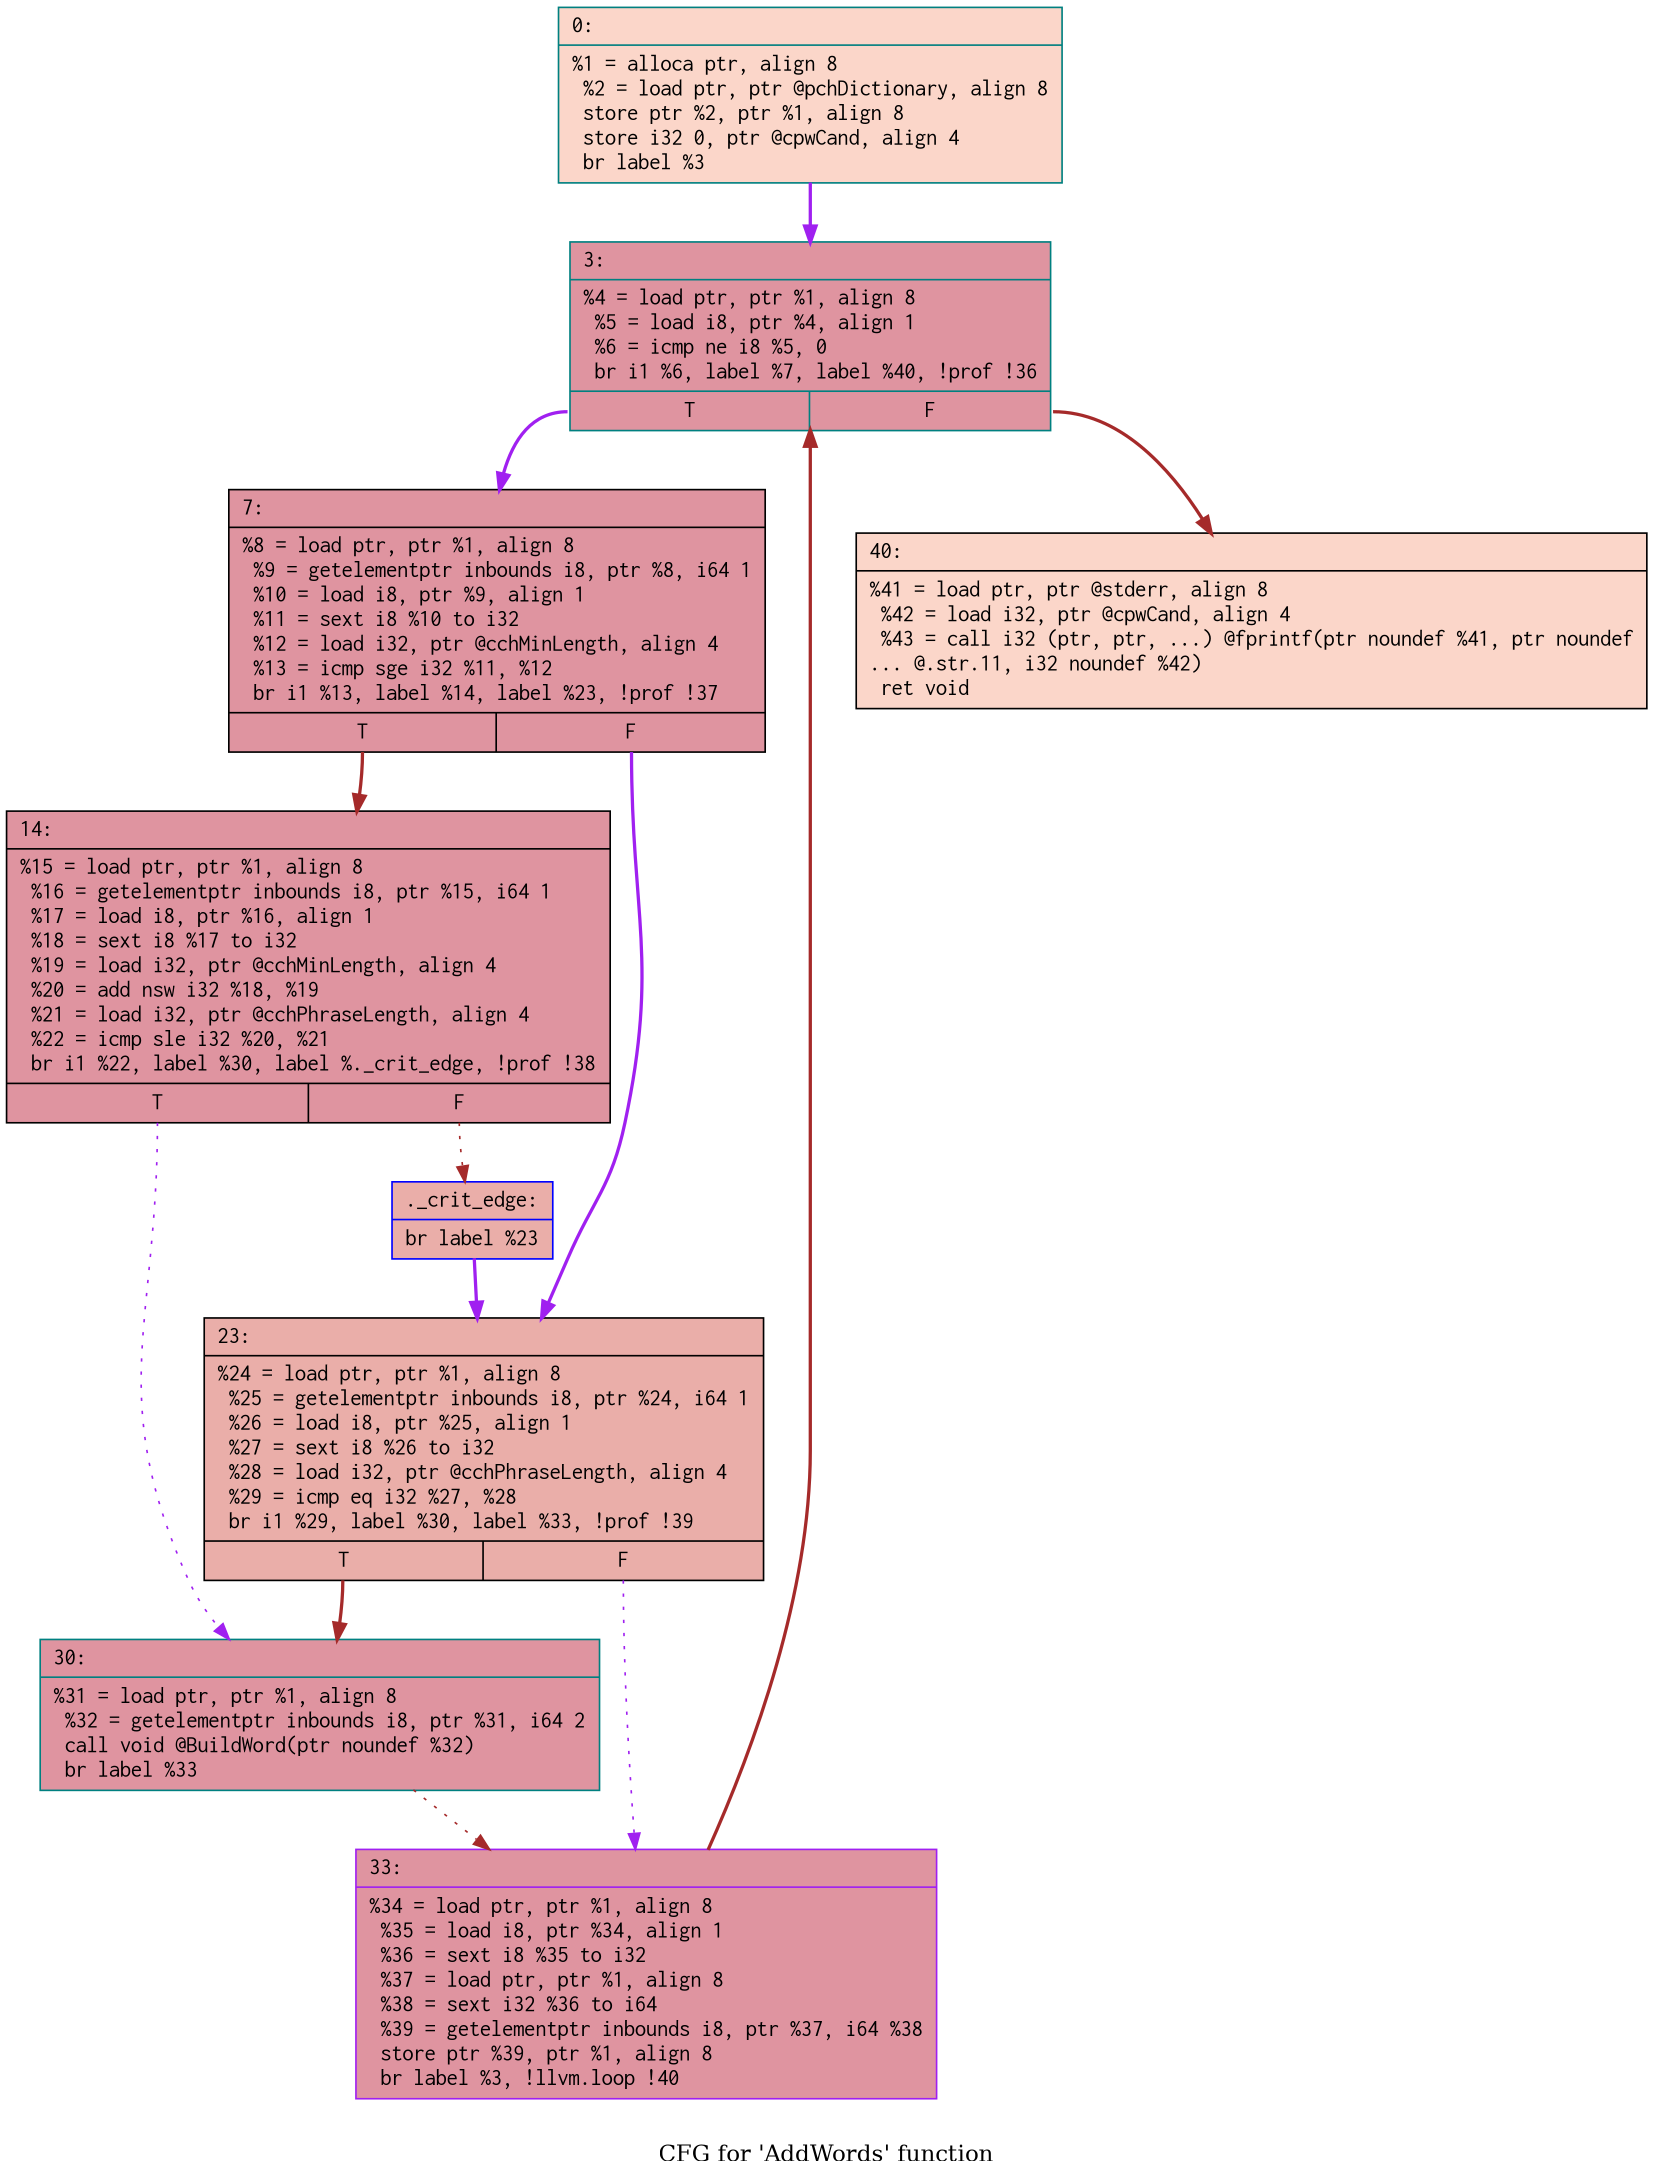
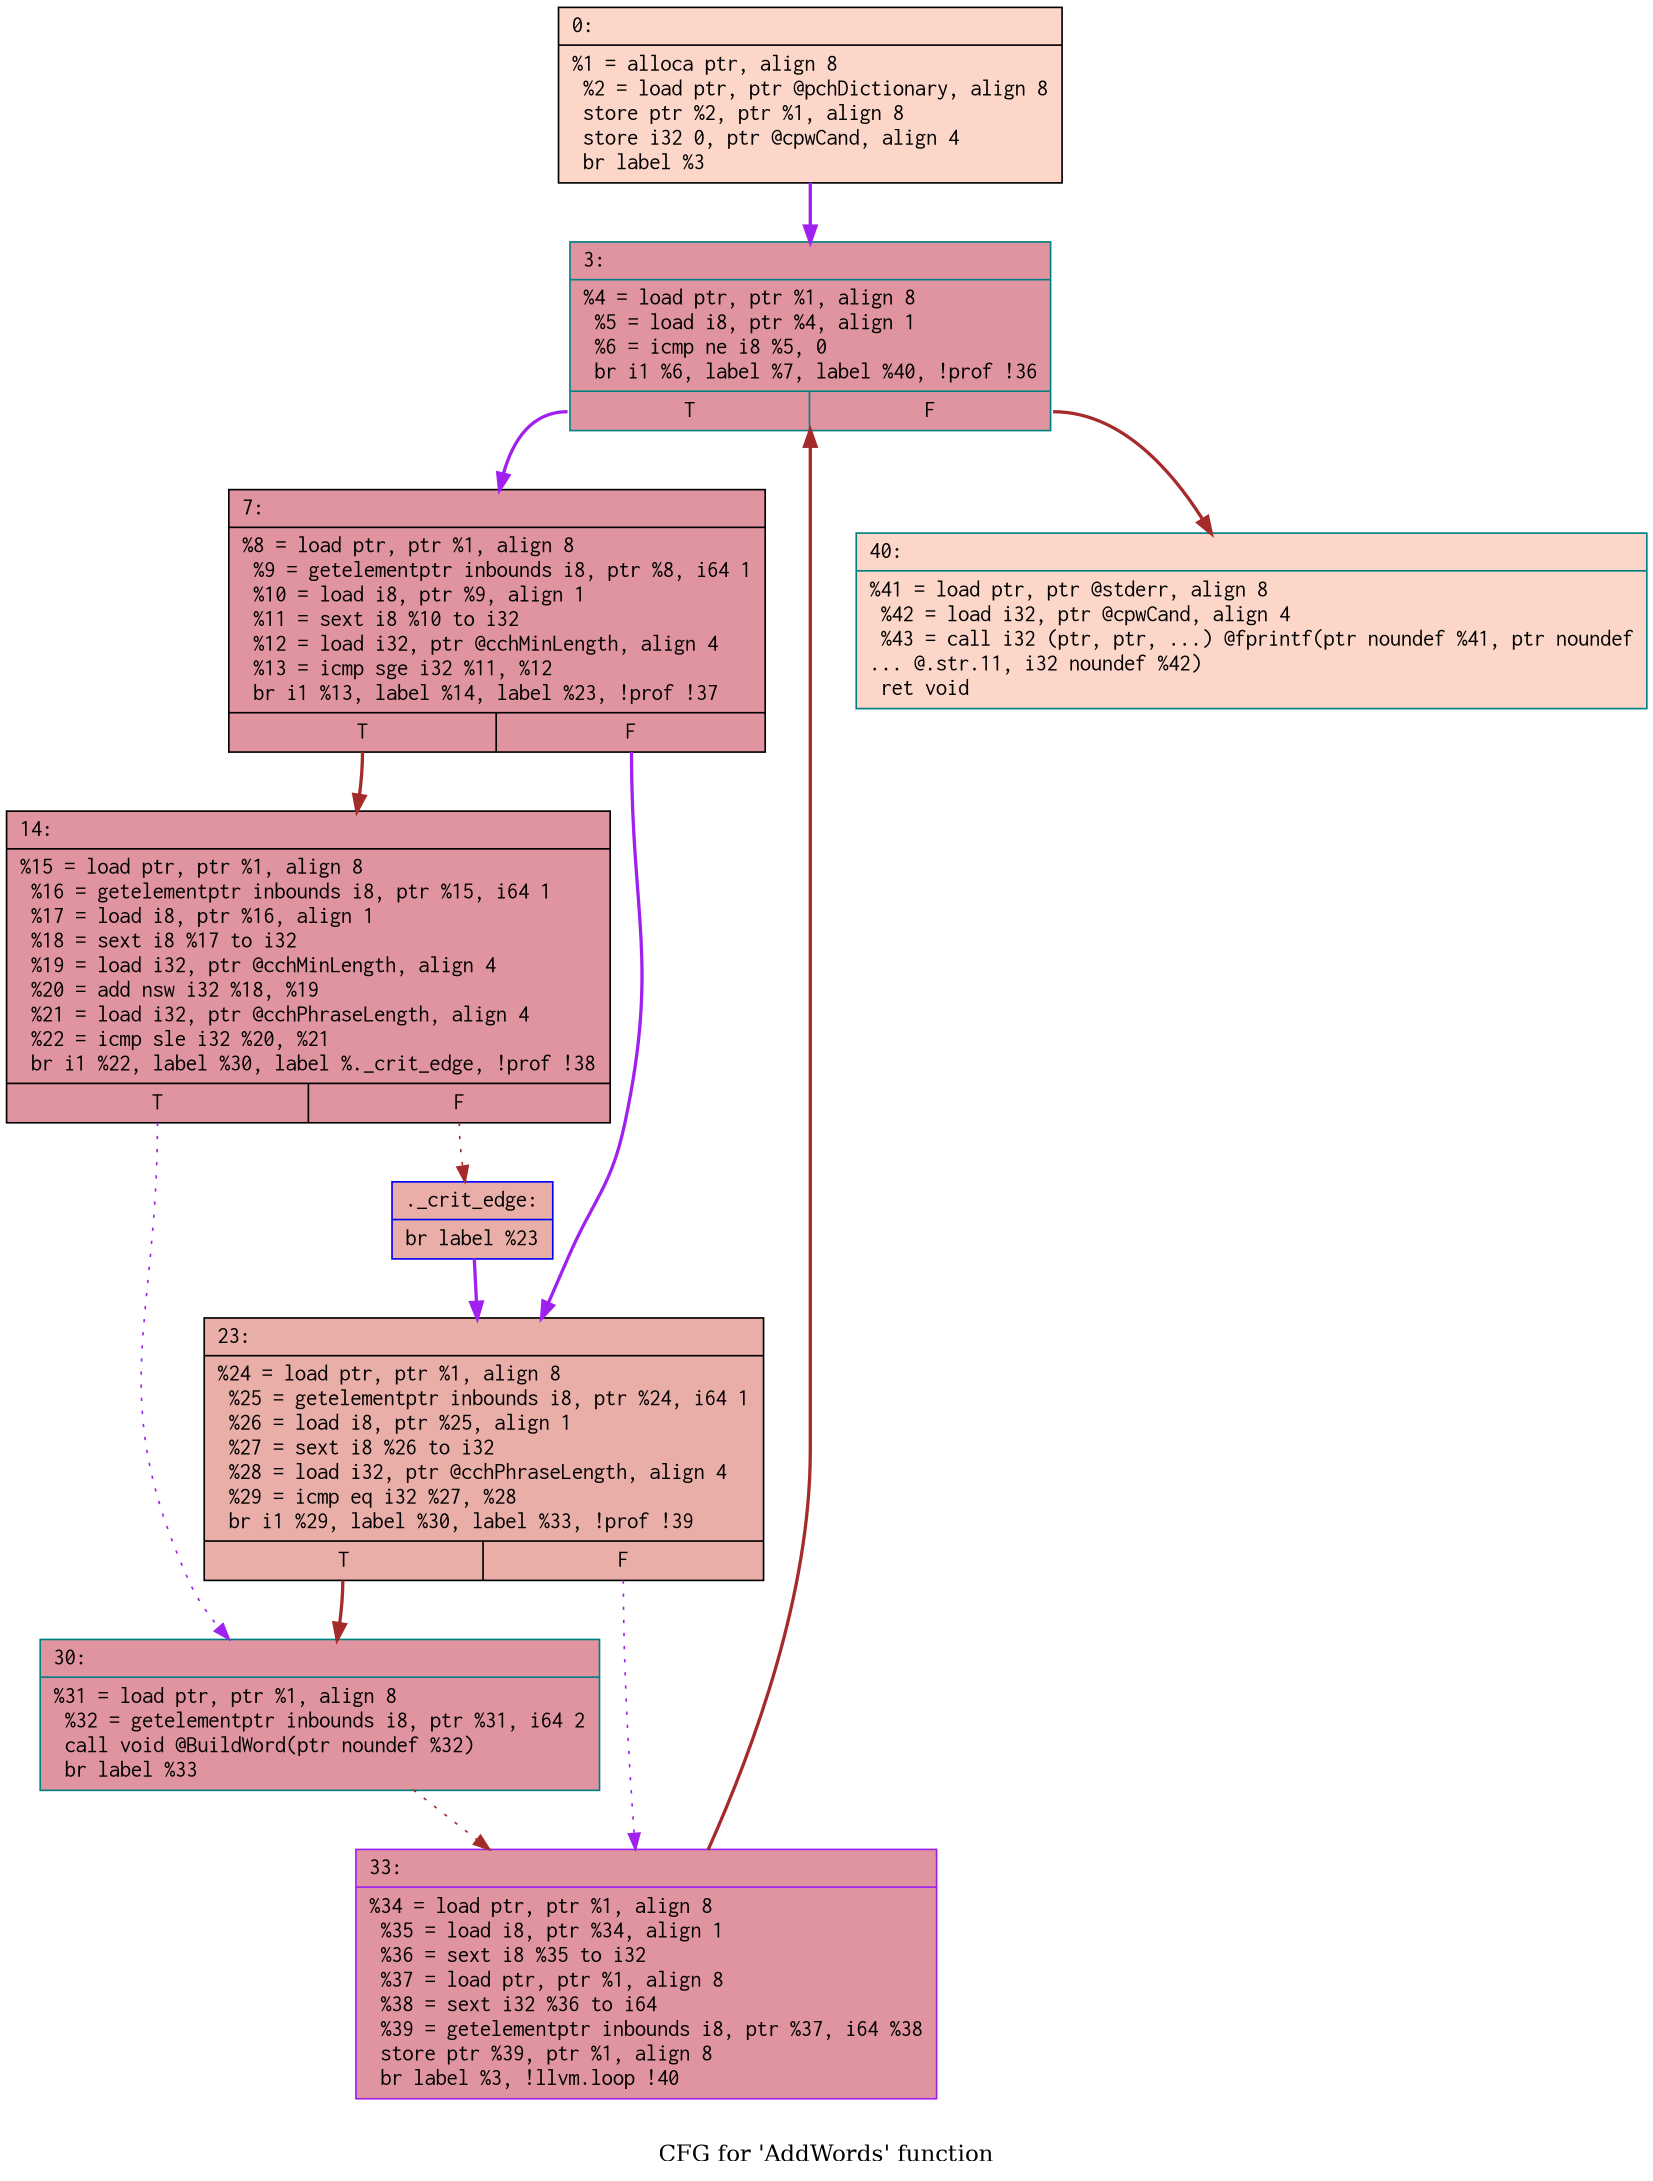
(810, 95) -> (810, 95)
(1252, 621) -> (1252, 621)
